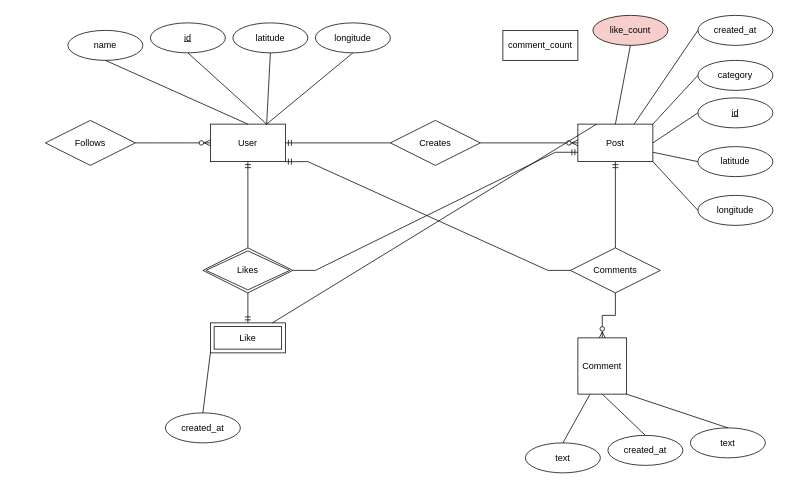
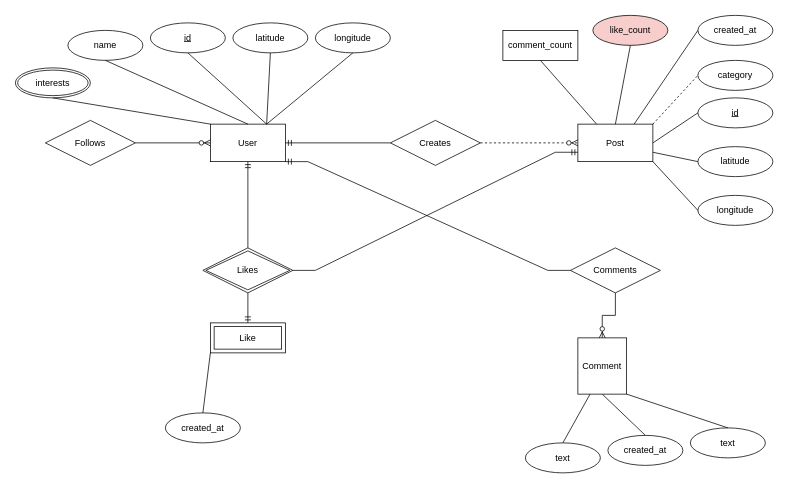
none -> (53, 83)
(675, 100) -> (675, 100)
none -> (131, 111)
(521, 143) -> (521, 143)
(615, 205) -> none
(399, 245) -> (569, 93)
